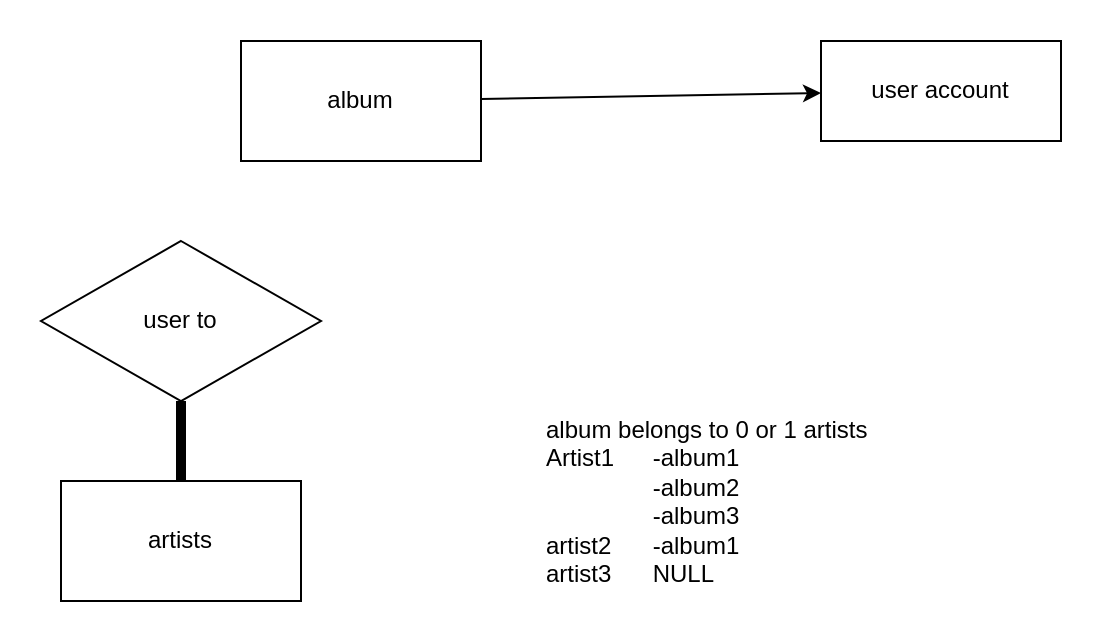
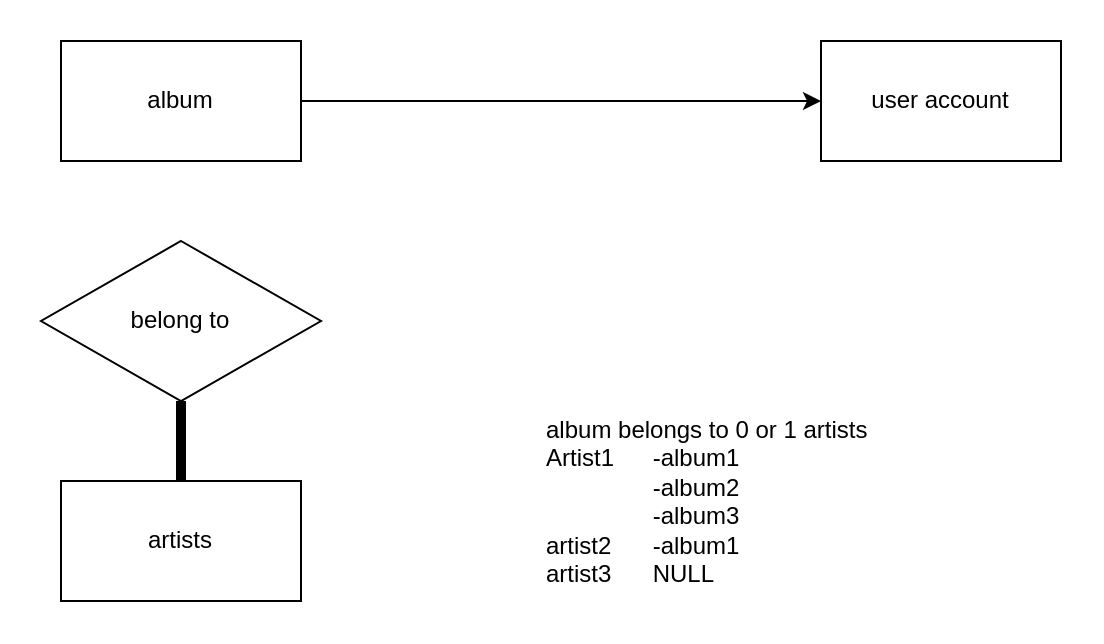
(941, 91) -> (941, 101)
(361, 101) -> (181, 101)
(181, 321) -> (181, 321)
